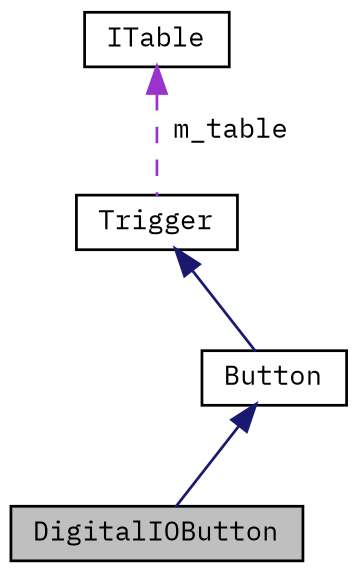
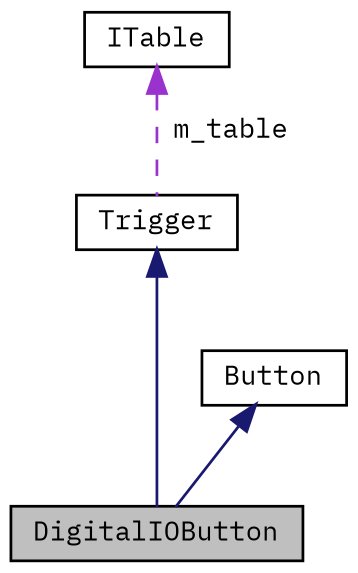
(224, 311) -> (157, 392)
